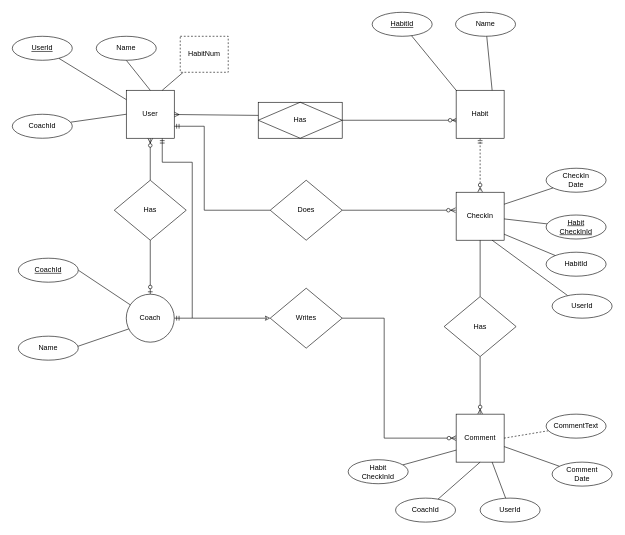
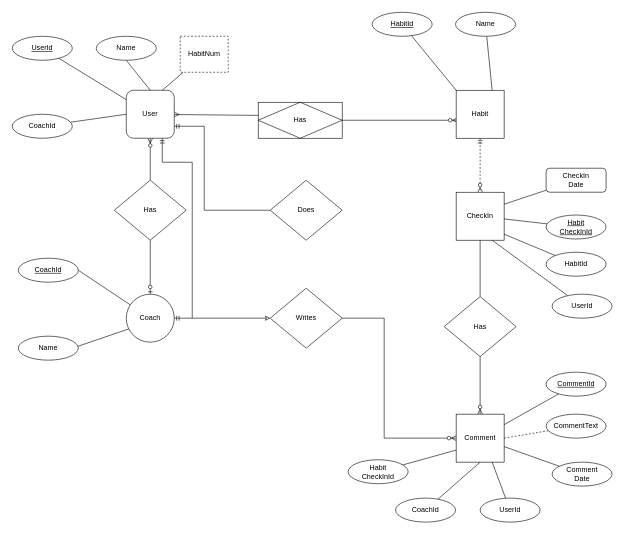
(150, 114) -> (150, 114)
(576, 180) -> (576, 180)
(399, 210) -> none
none -> (576, 384)
none -> (532, 409)
